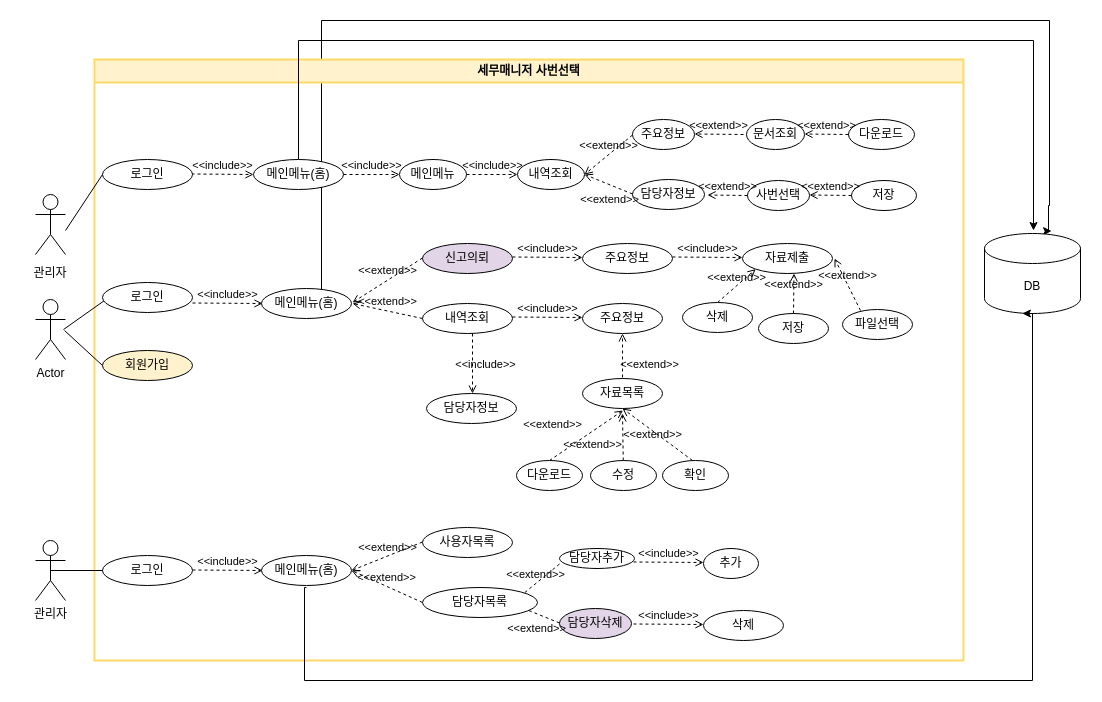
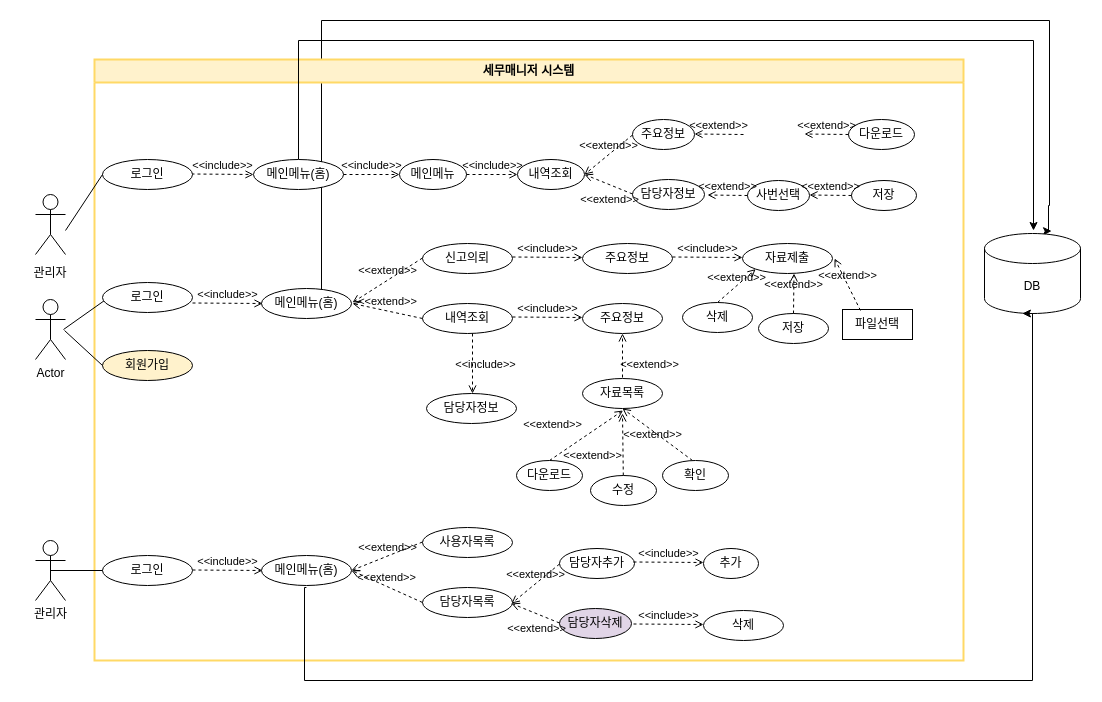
(529, 72) -> (529, 72)
(776, 135) -> none
(468, 259) -> (468, 259)
(878, 325) -> (878, 325)
(624, 476) -> (624, 491)
(597, 559) -> (597, 564)
(480, 603) -> (468, 603)
